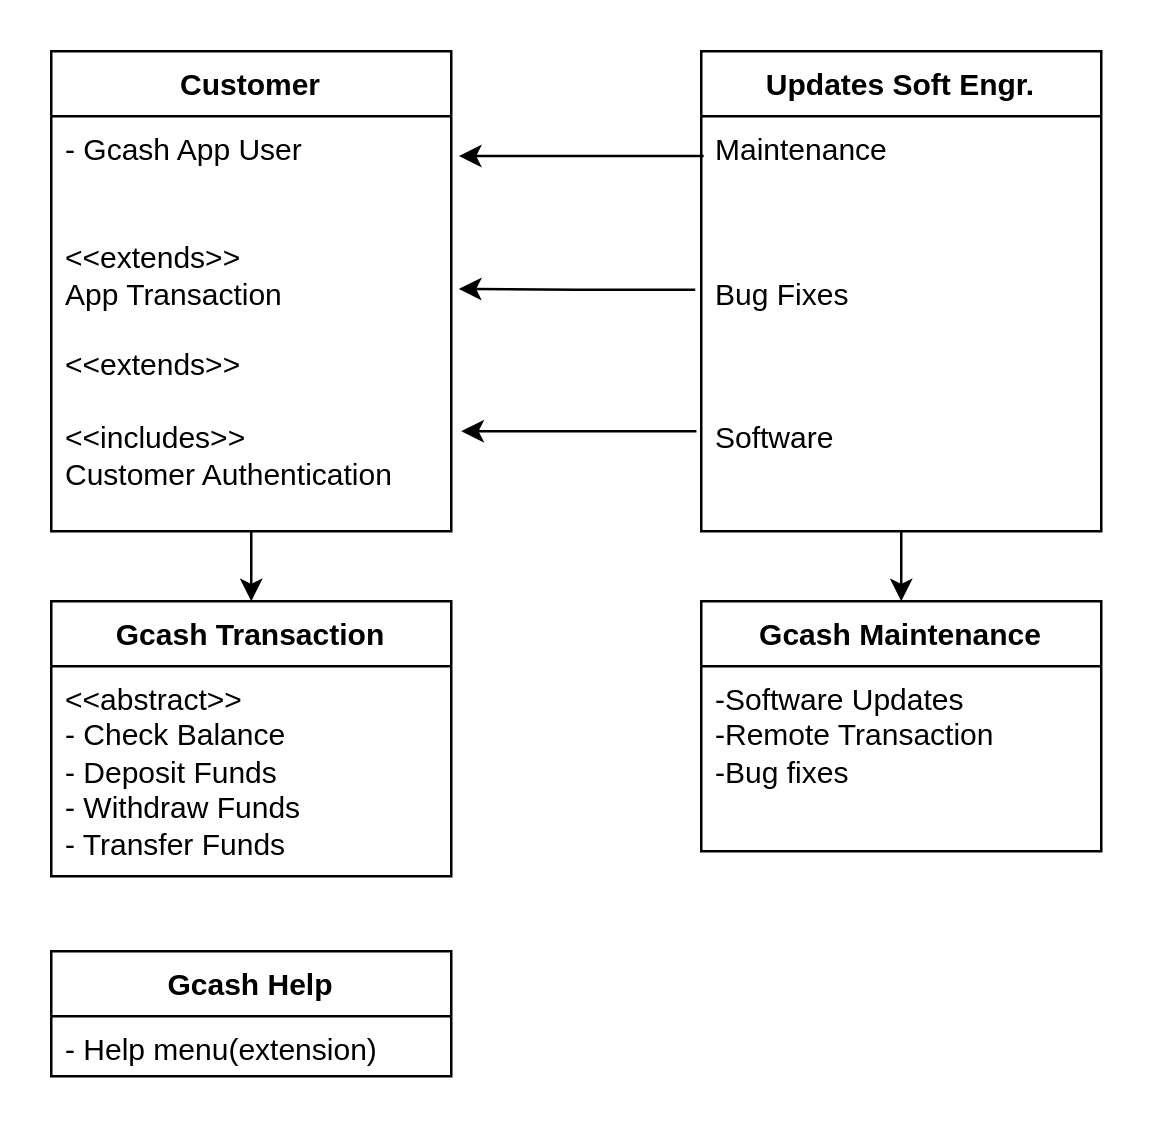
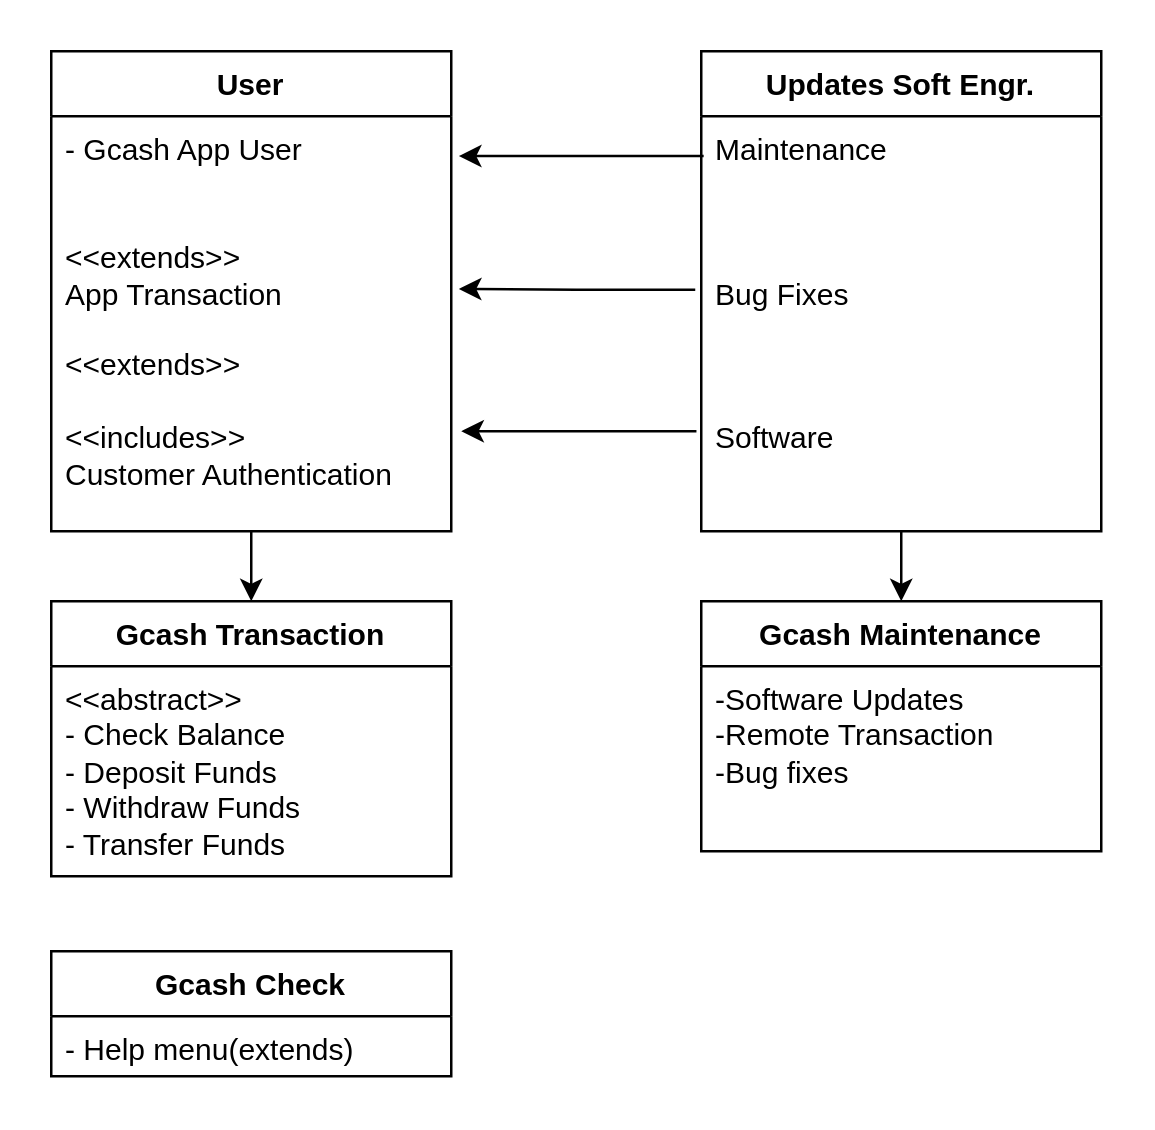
(251, 87) -> (251, 87)
(251, 987) -> (251, 987)
(235, 1052) -> (223, 1052)
